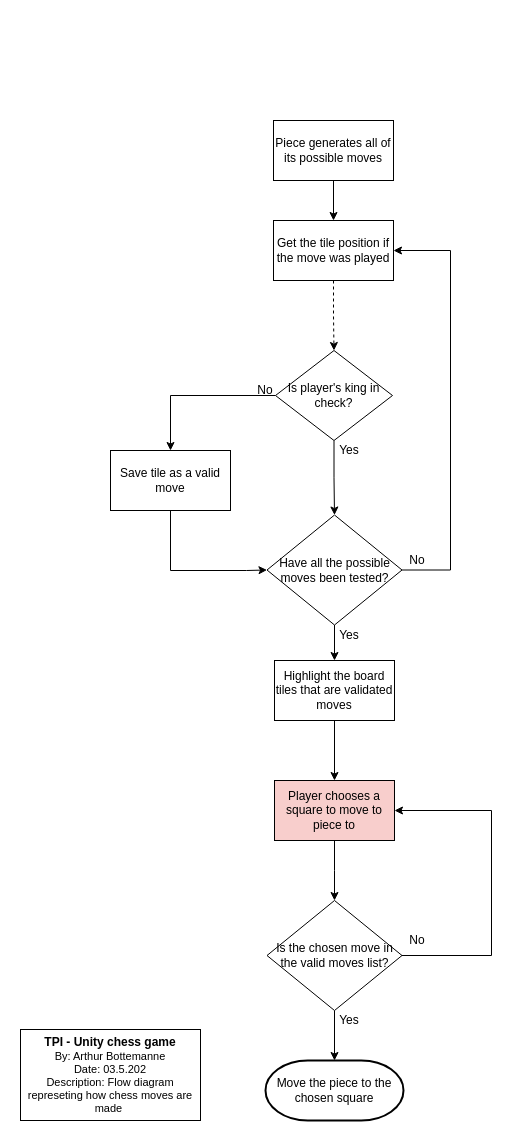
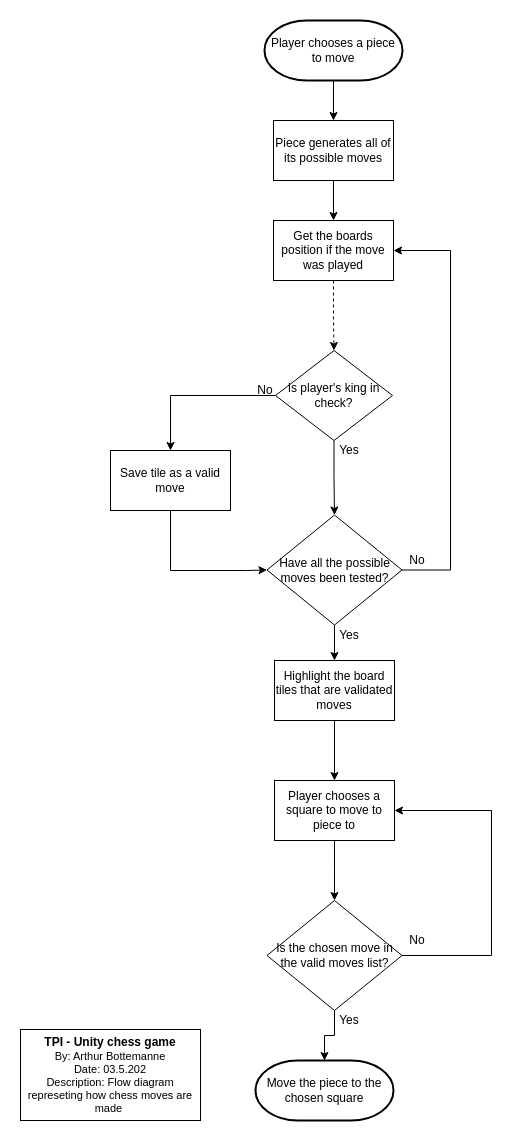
none -> (334, 51)
none -> (334, 97)
(334, 251) -> (334, 251)
(335, 811) -> (335, 811)
(335, 1091) -> (325, 1091)
